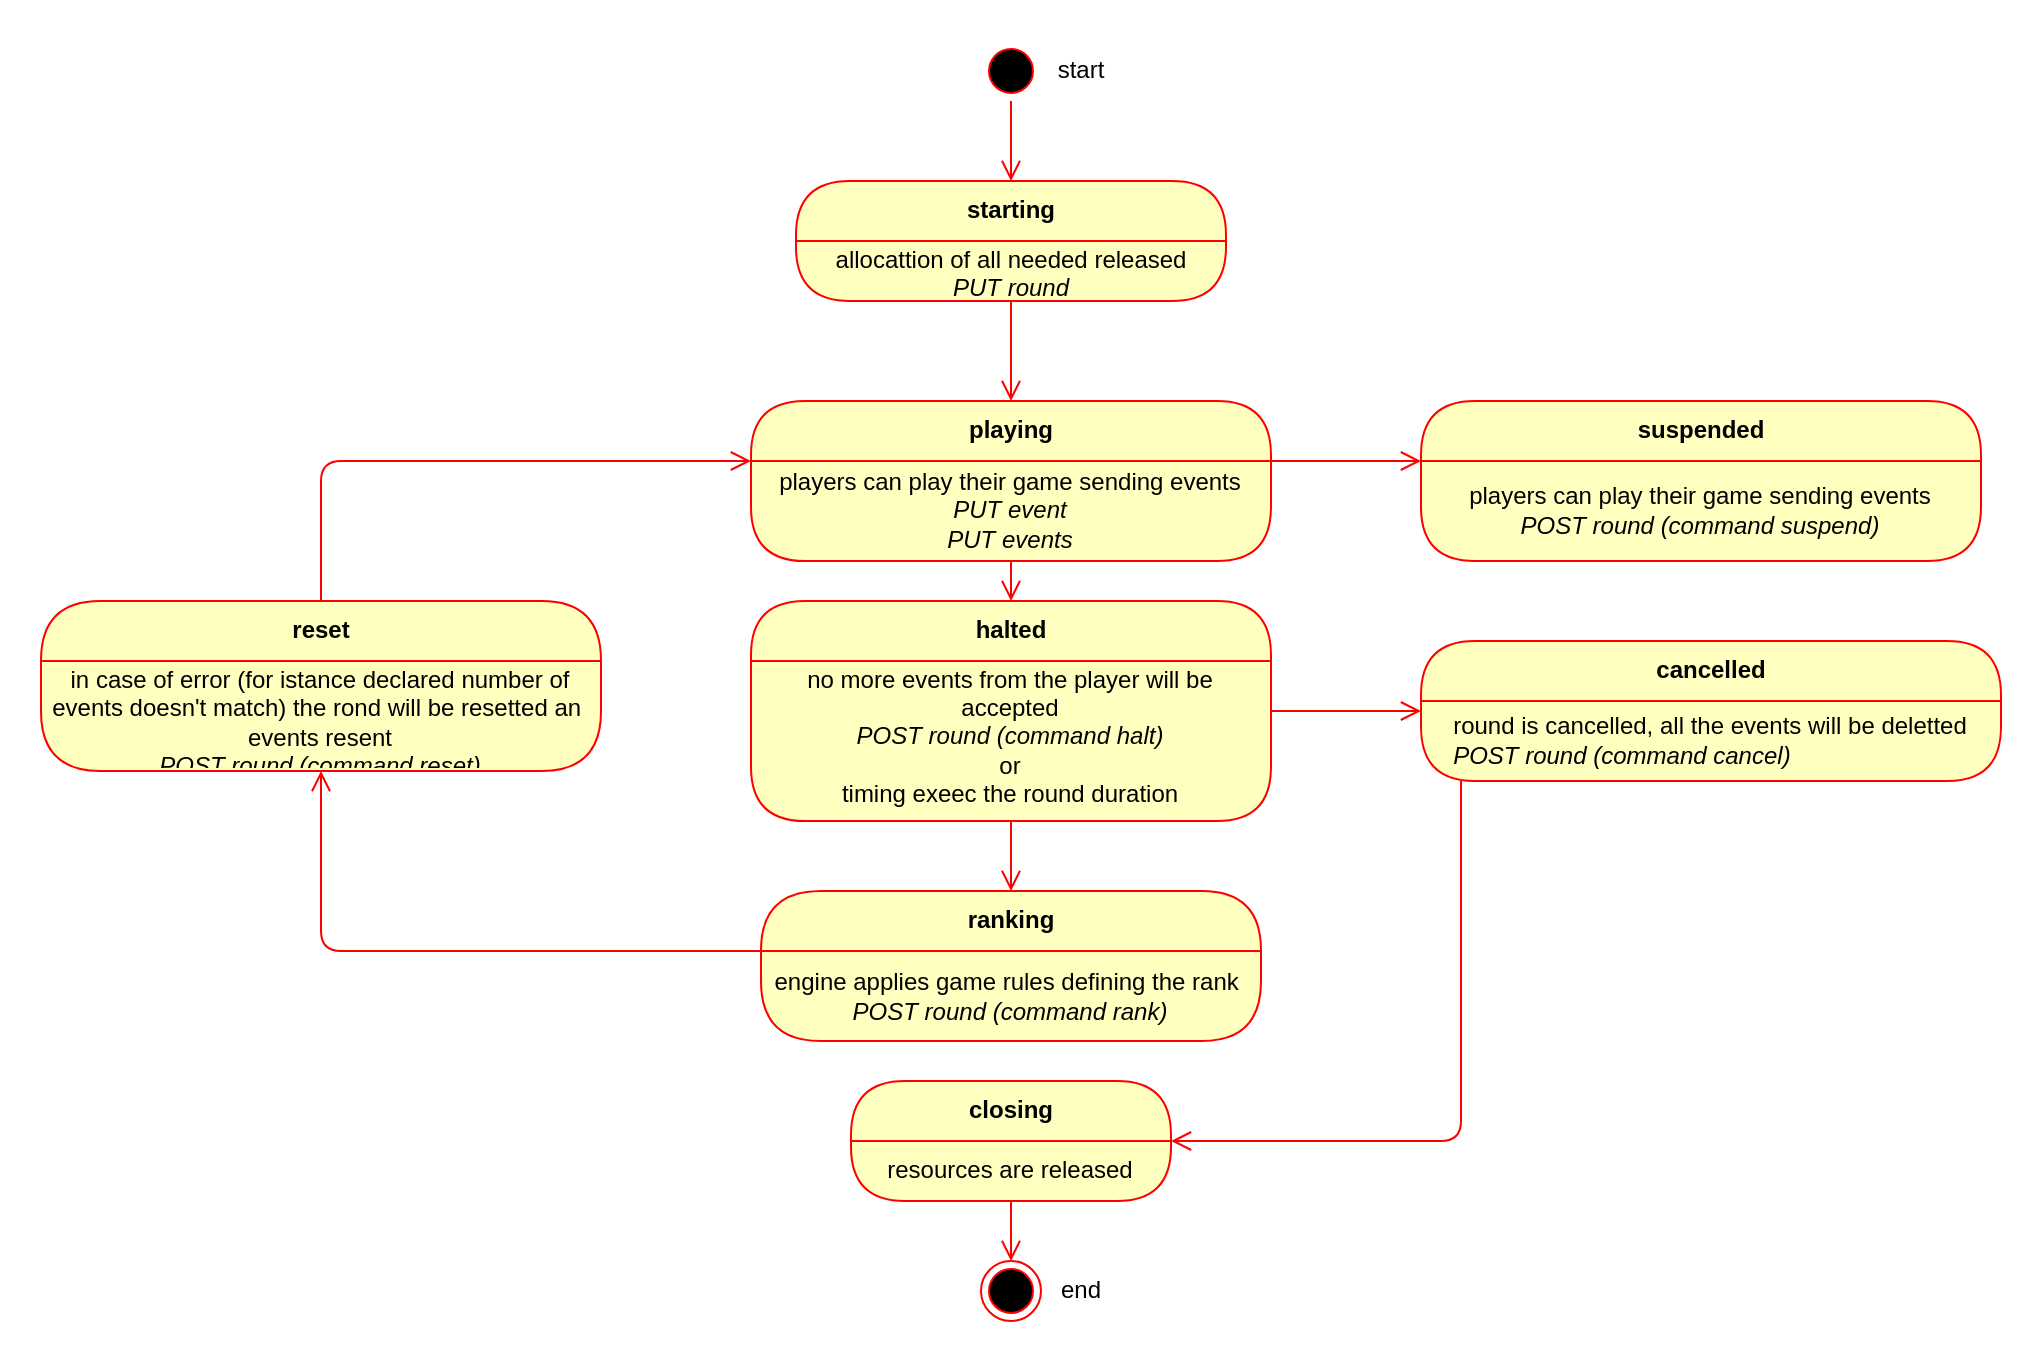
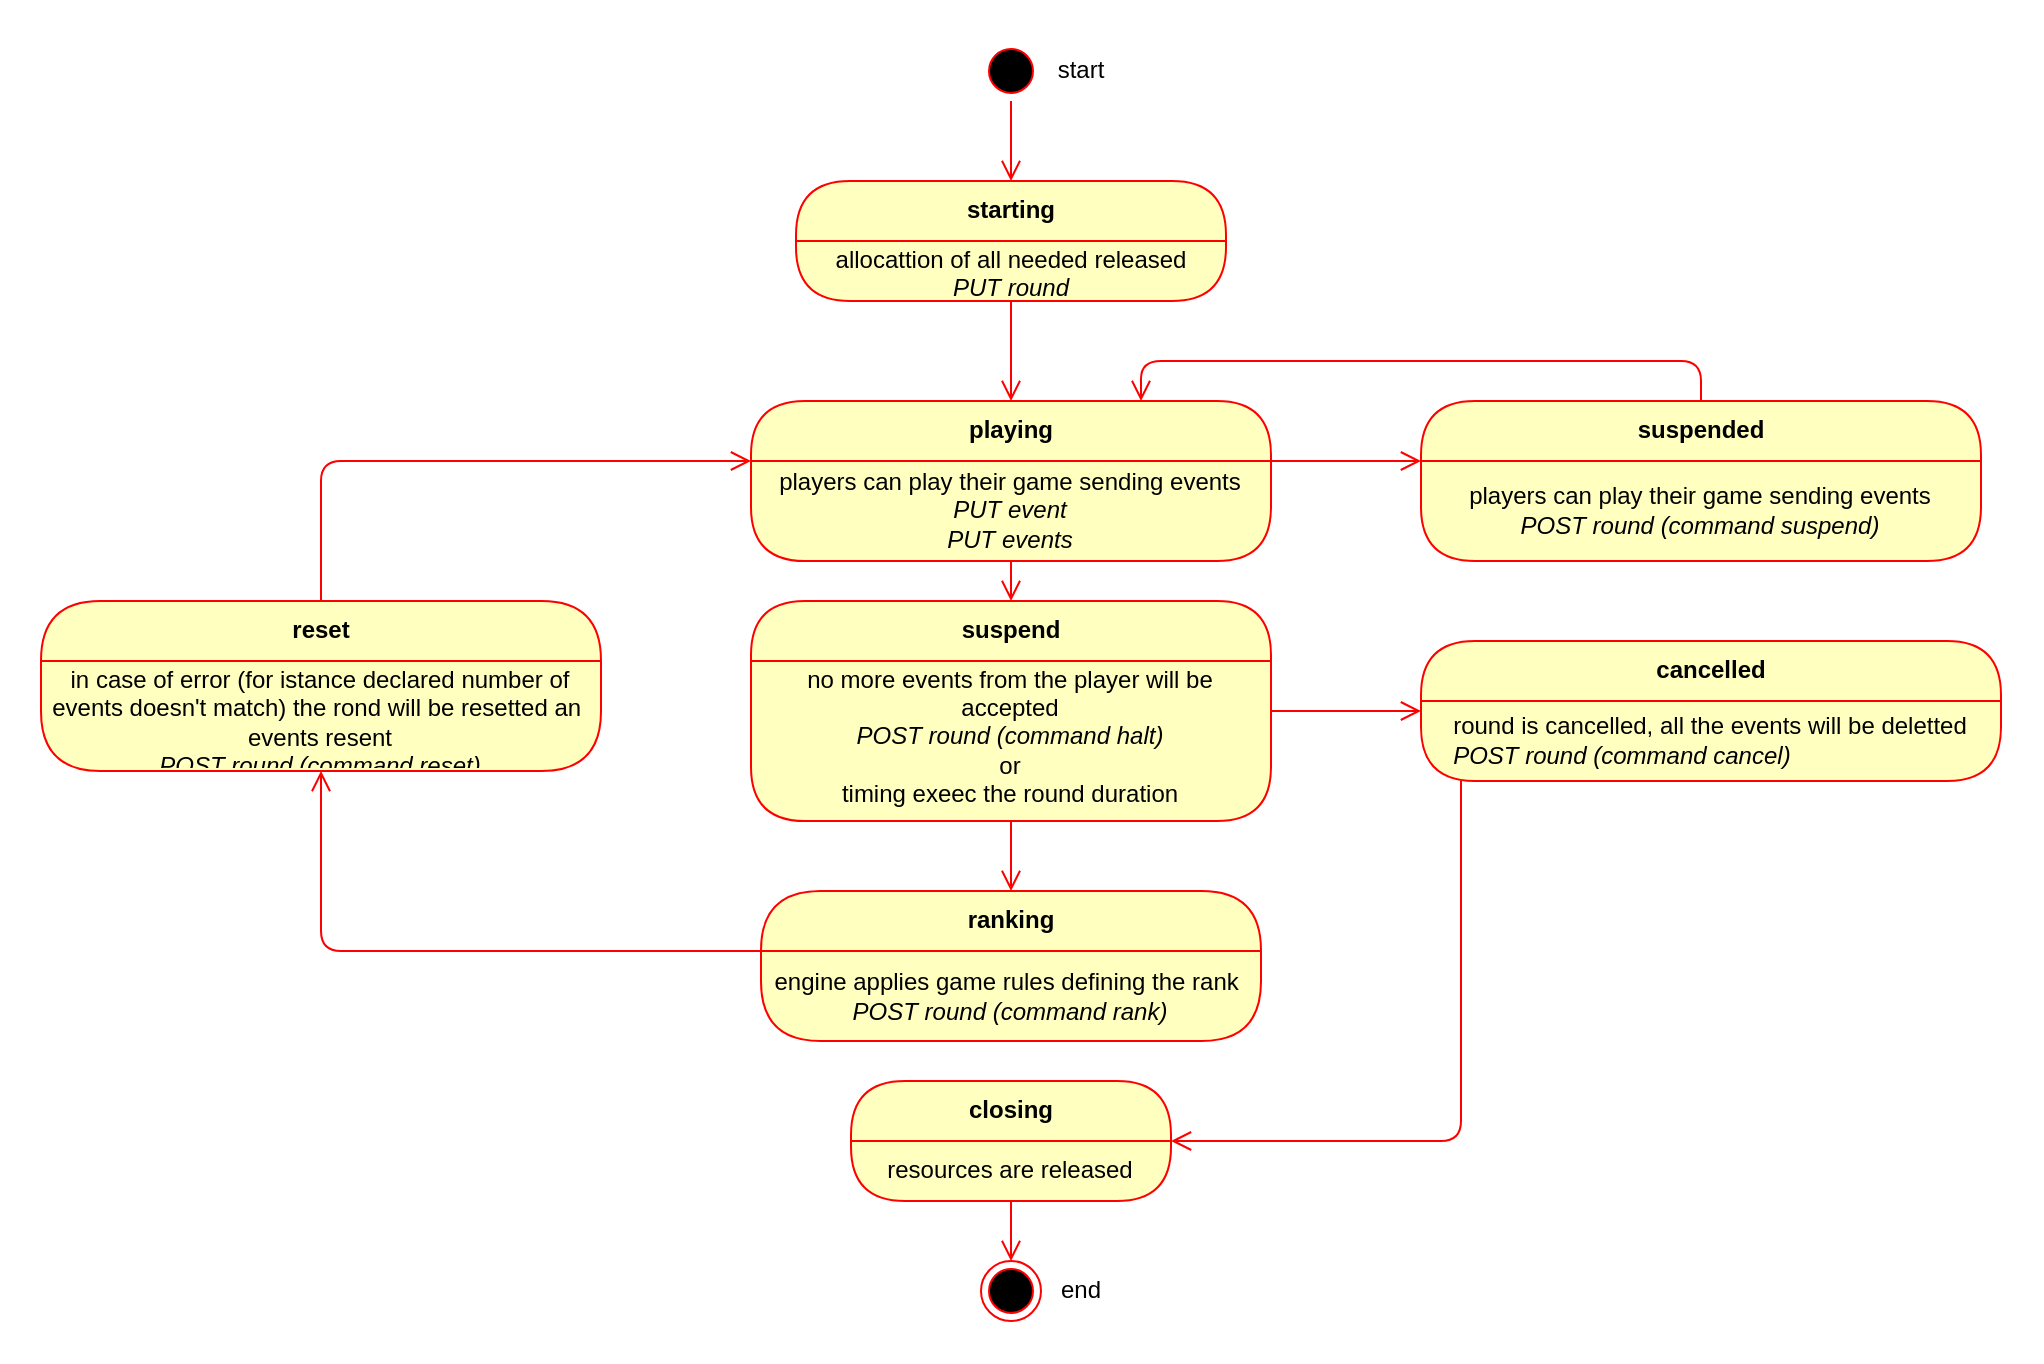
none -> (1423, 361)
(1012, 631) -> (1012, 631)
